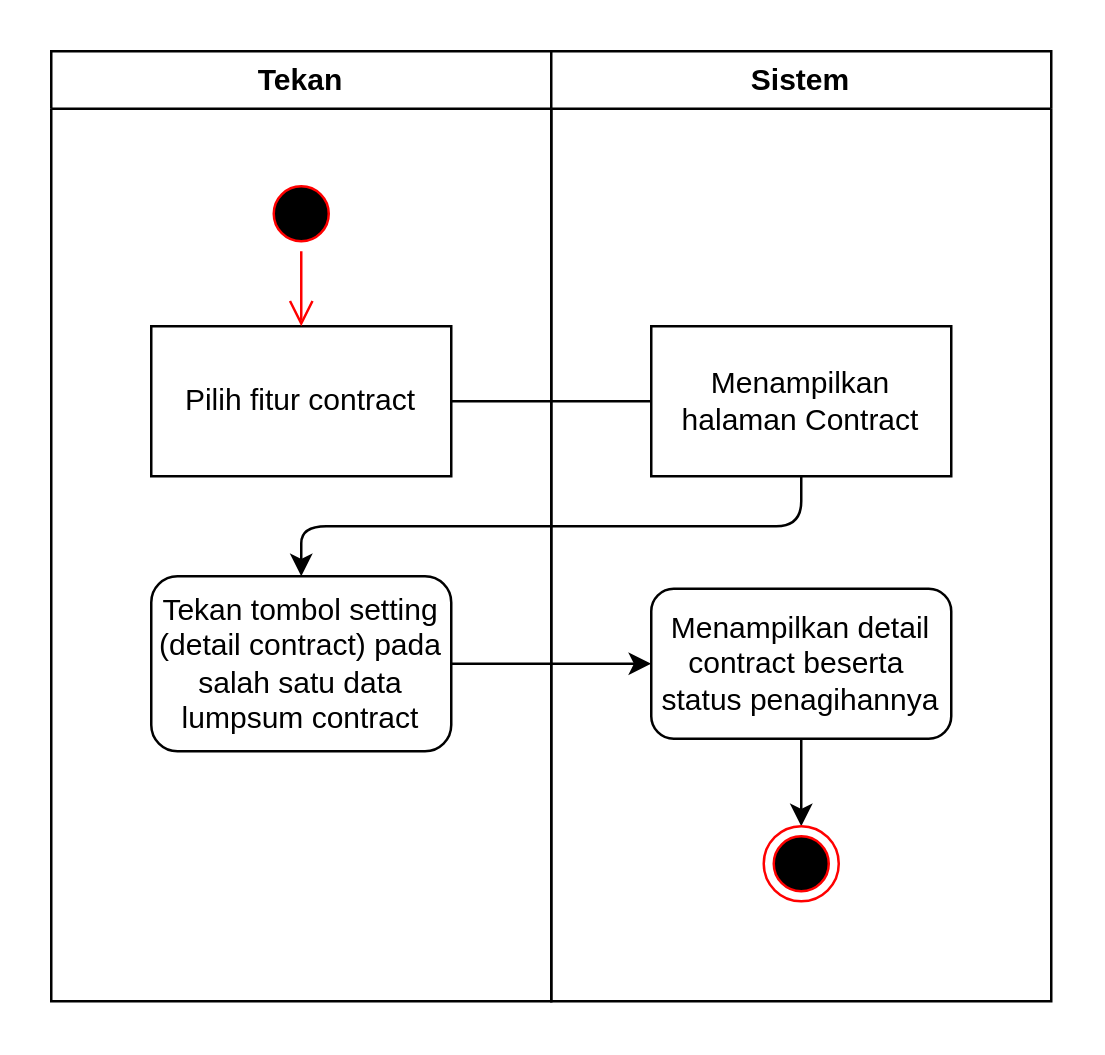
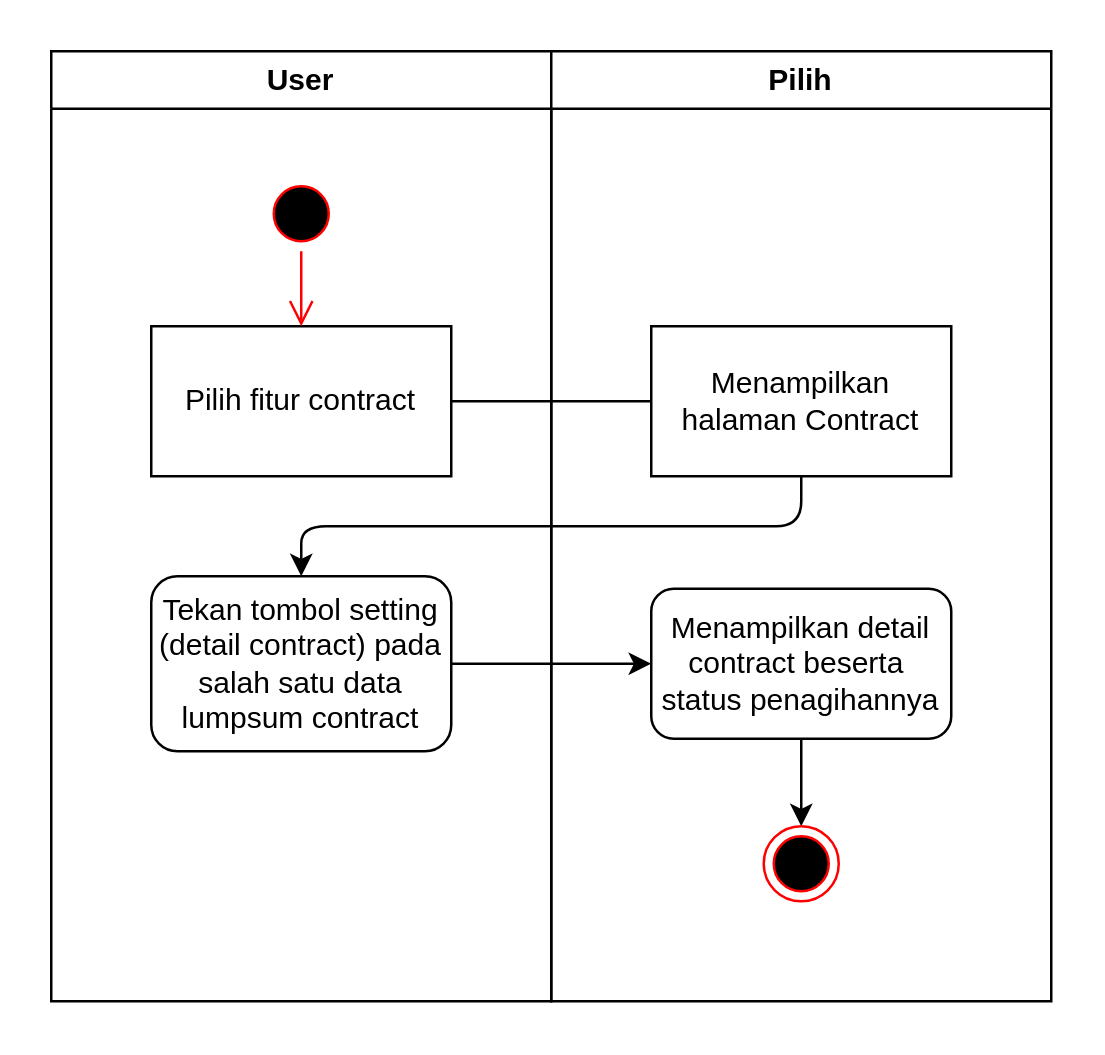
(301, 81) -> (301, 81)
(801, 81) -> (801, 81)
